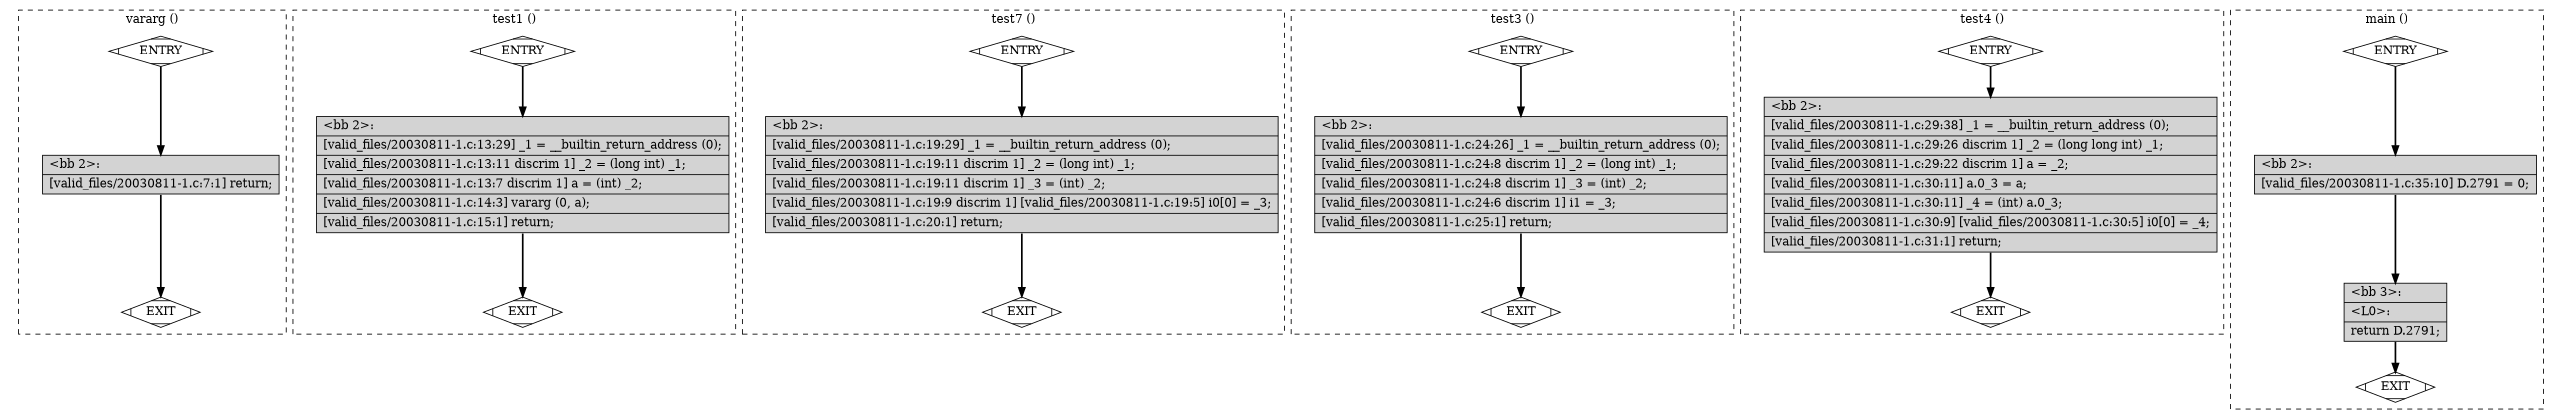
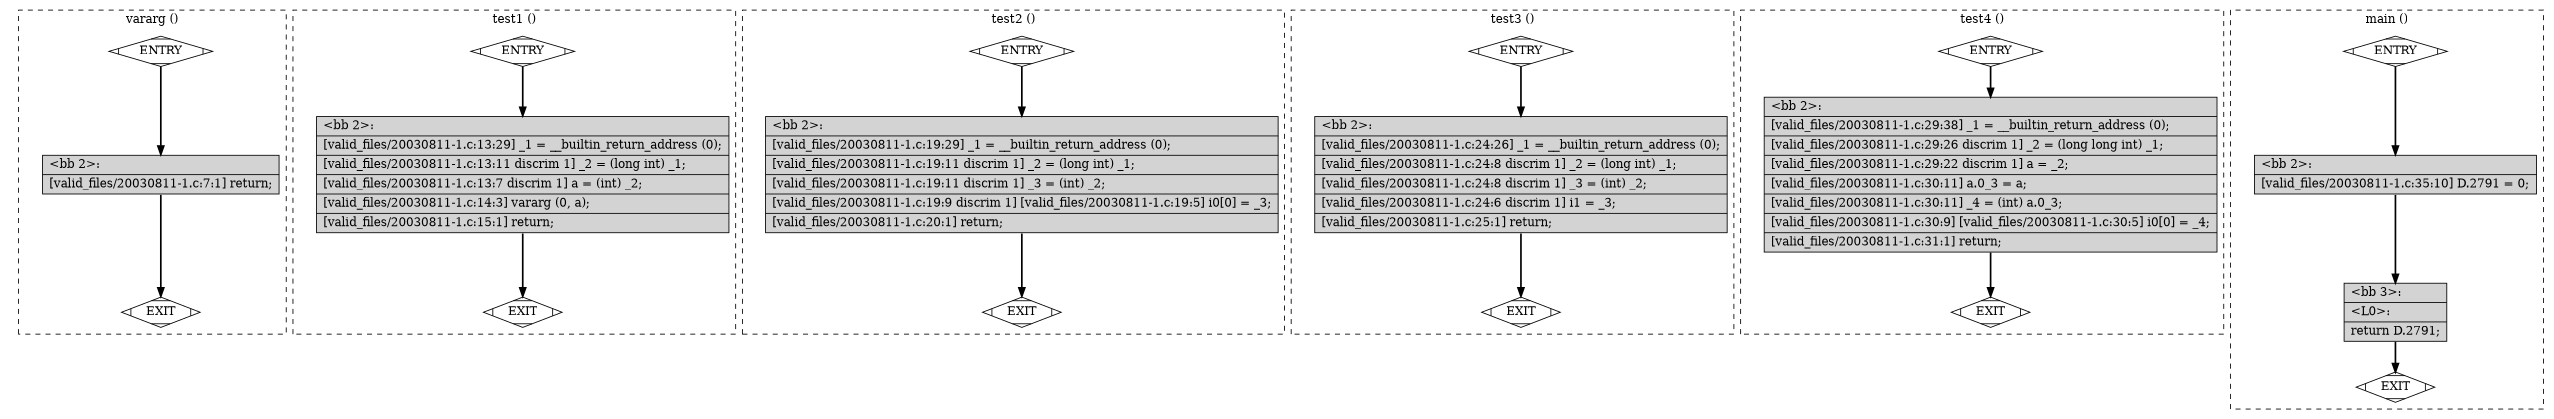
(1013, 20) -> (1013, 20)
